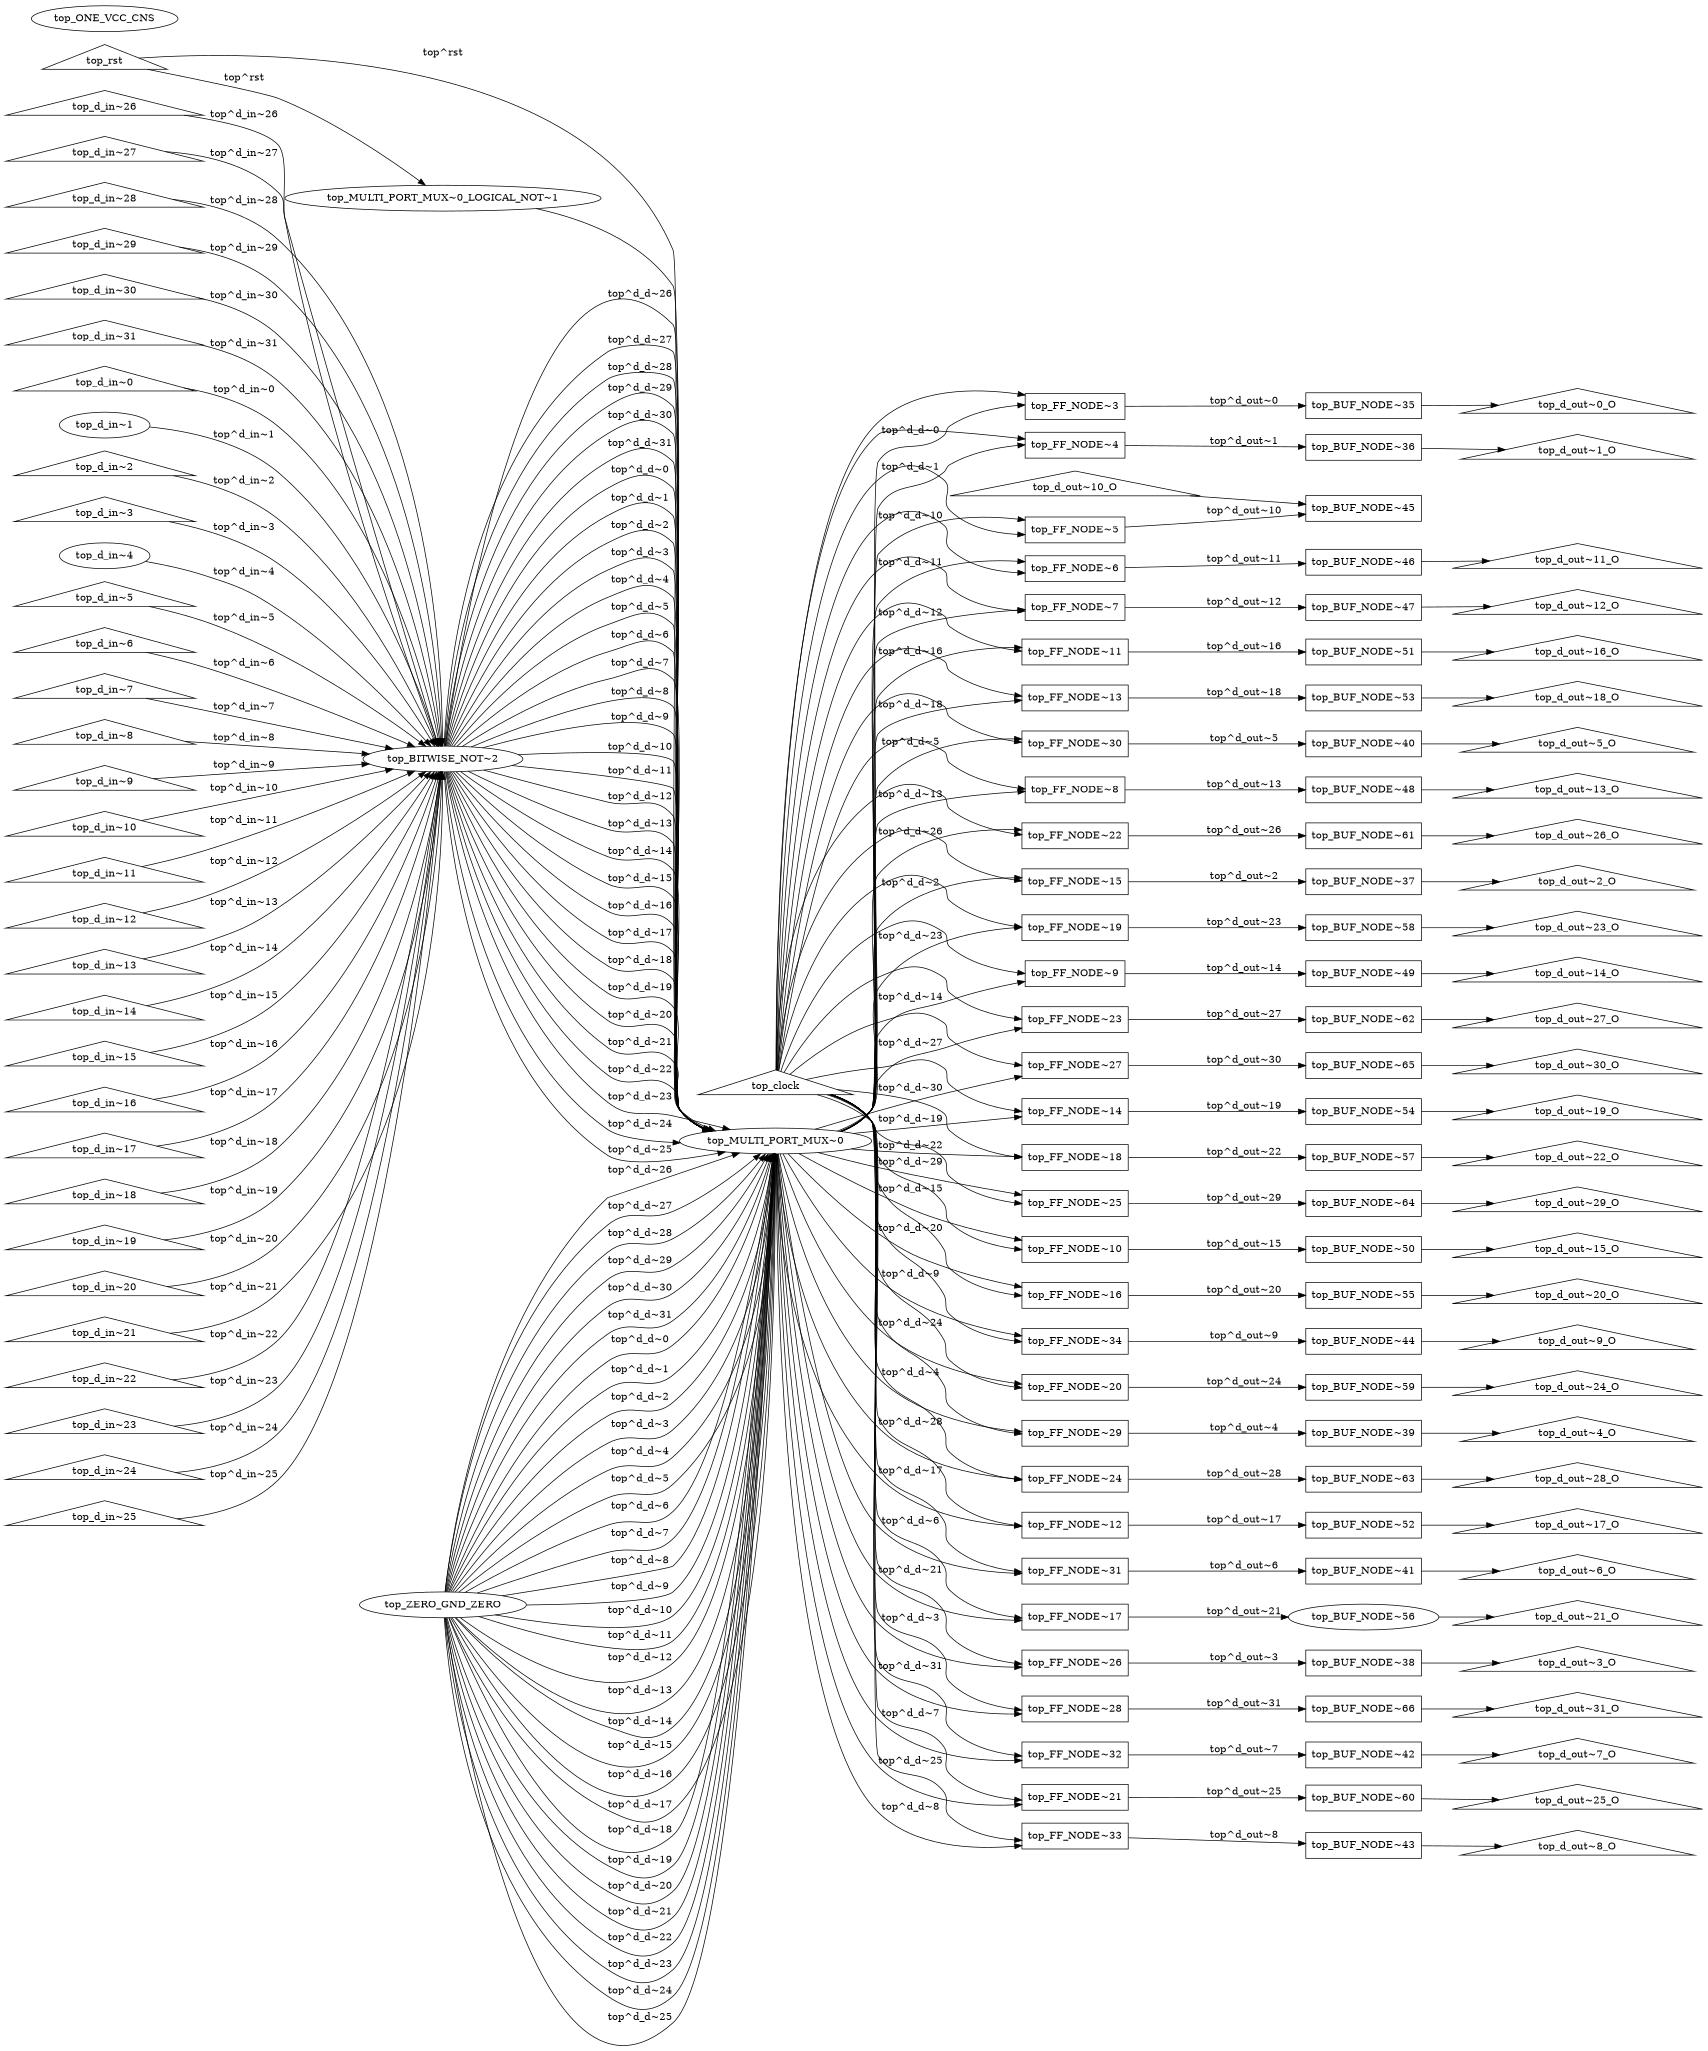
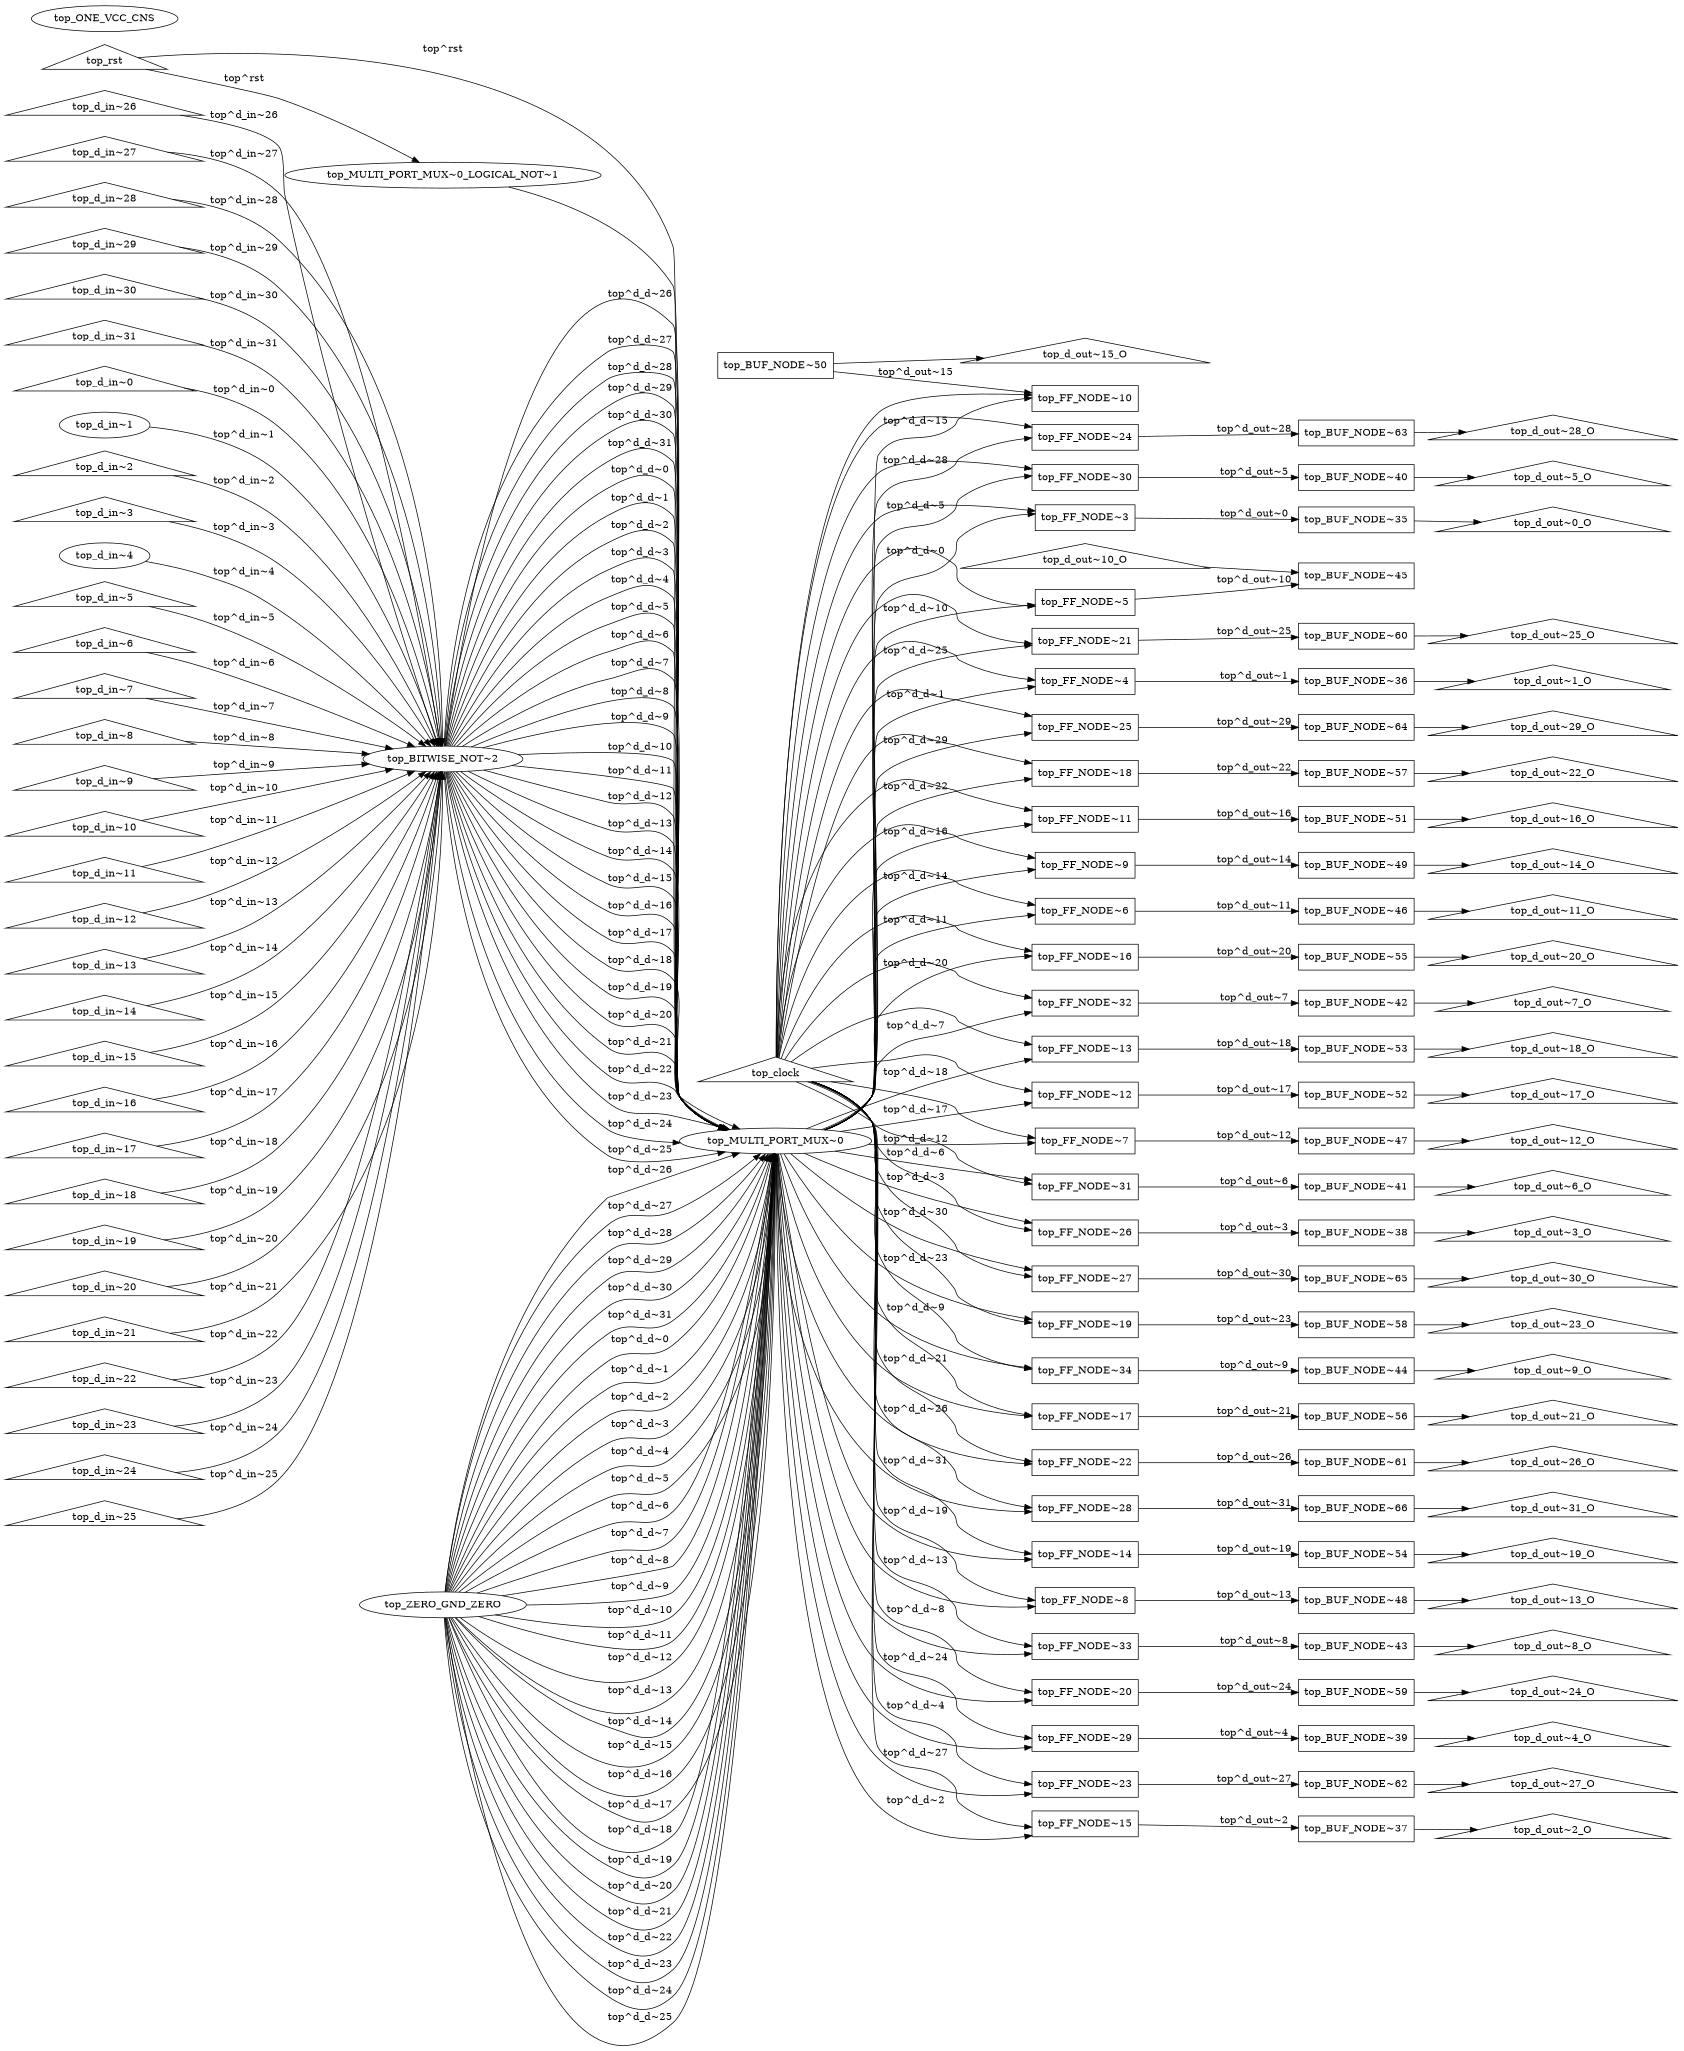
(1213, 1249) -> (929, 382)
(1364, 1617) -> (1356, 1417)
